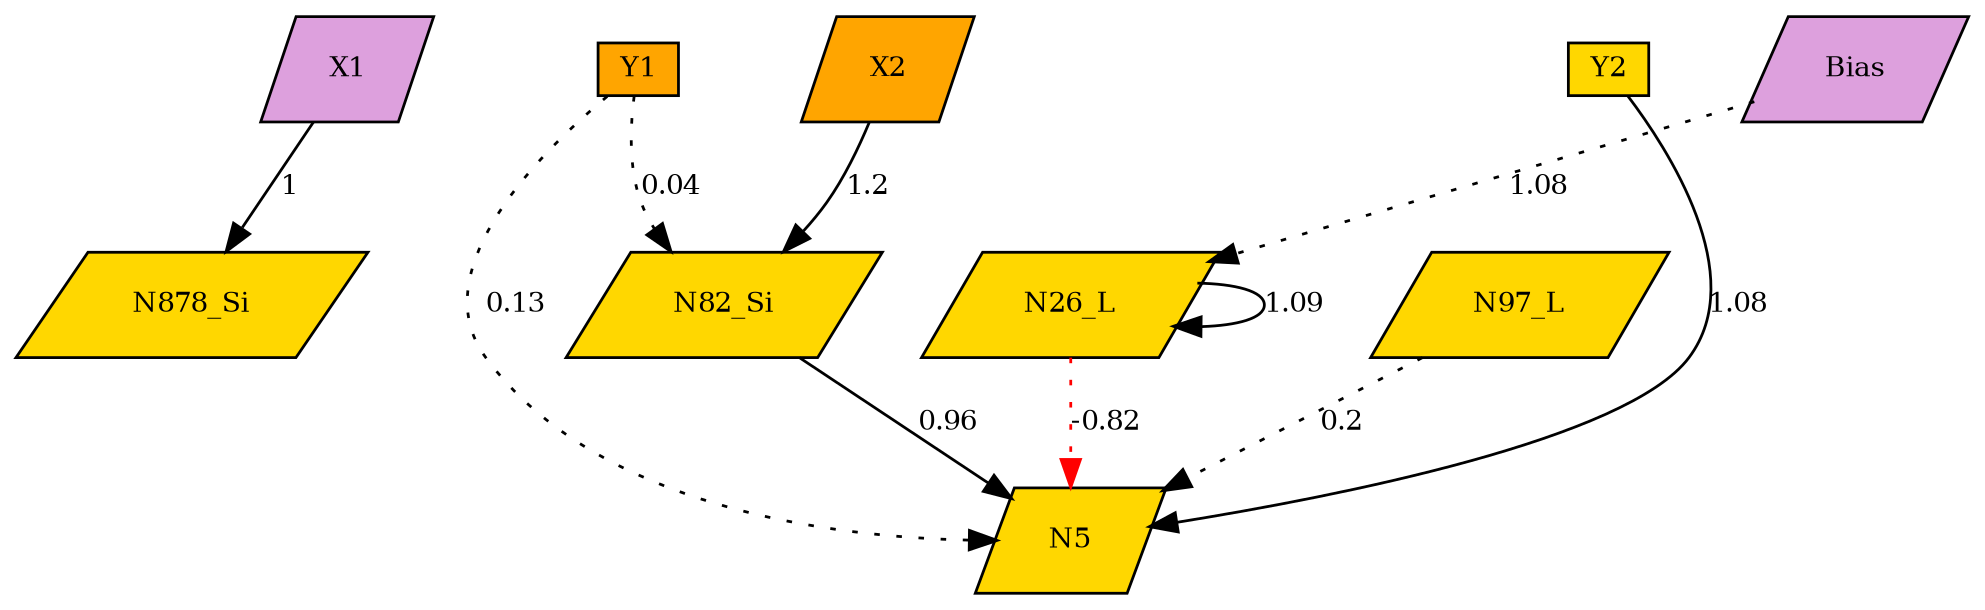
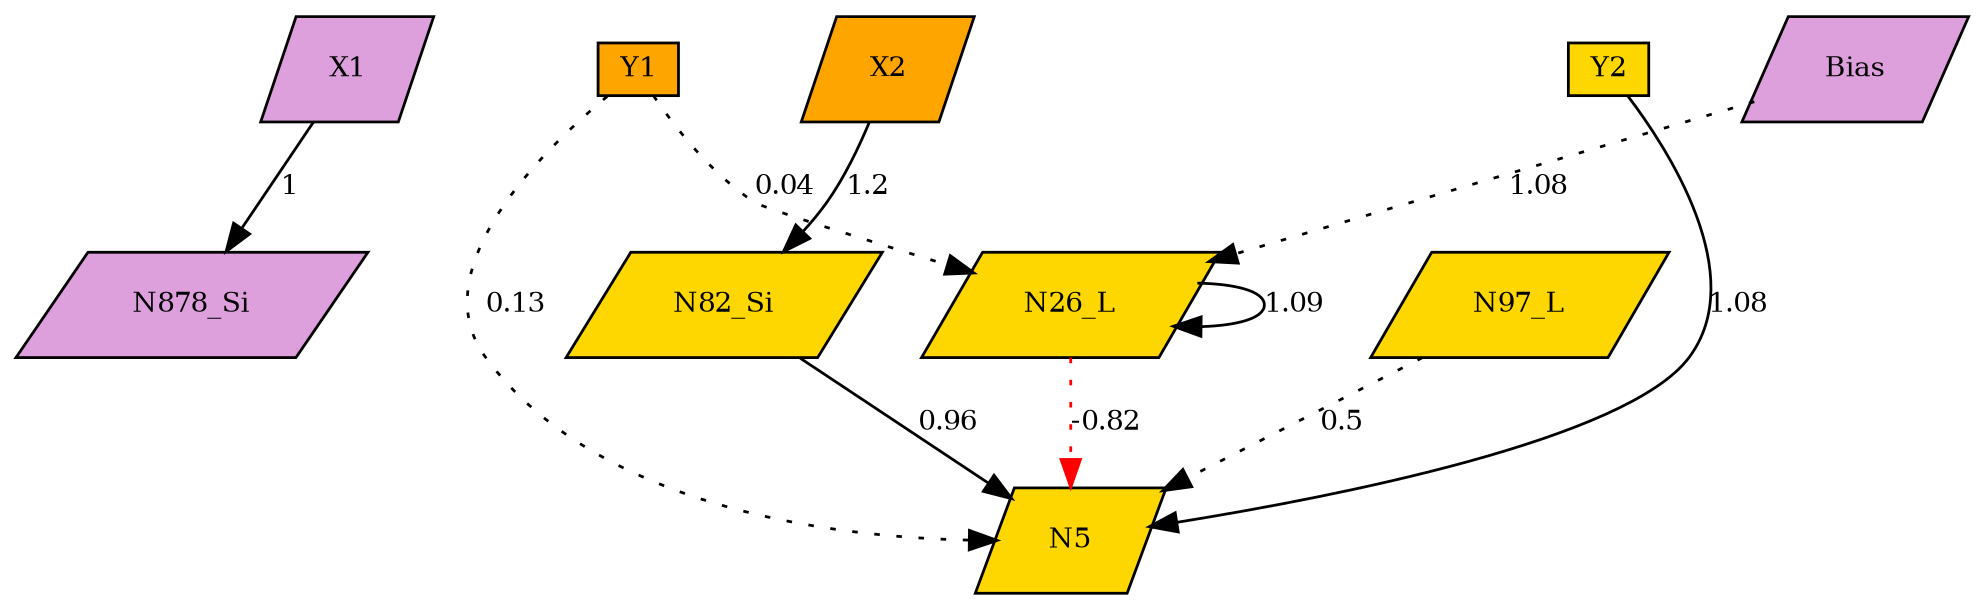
(633, 165) -> (780, 212)
(192, 305) -> (192, 305)
(1342, 423) -> (1342, 423)
